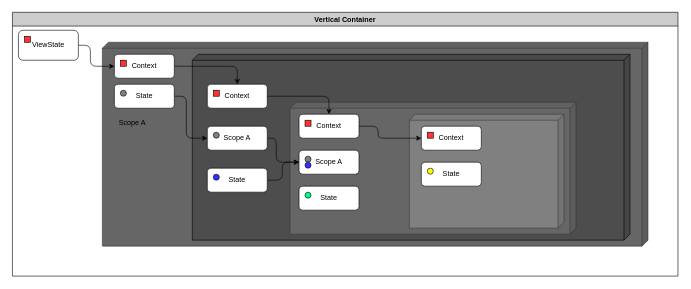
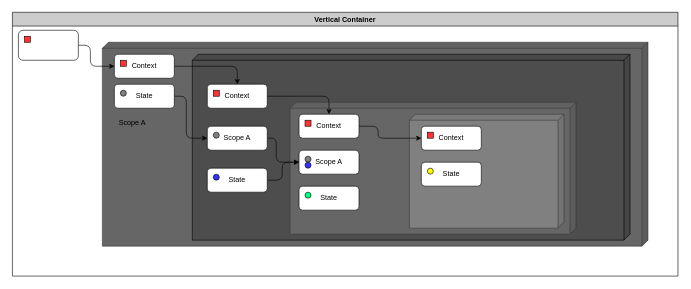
(48, 45) -> none
